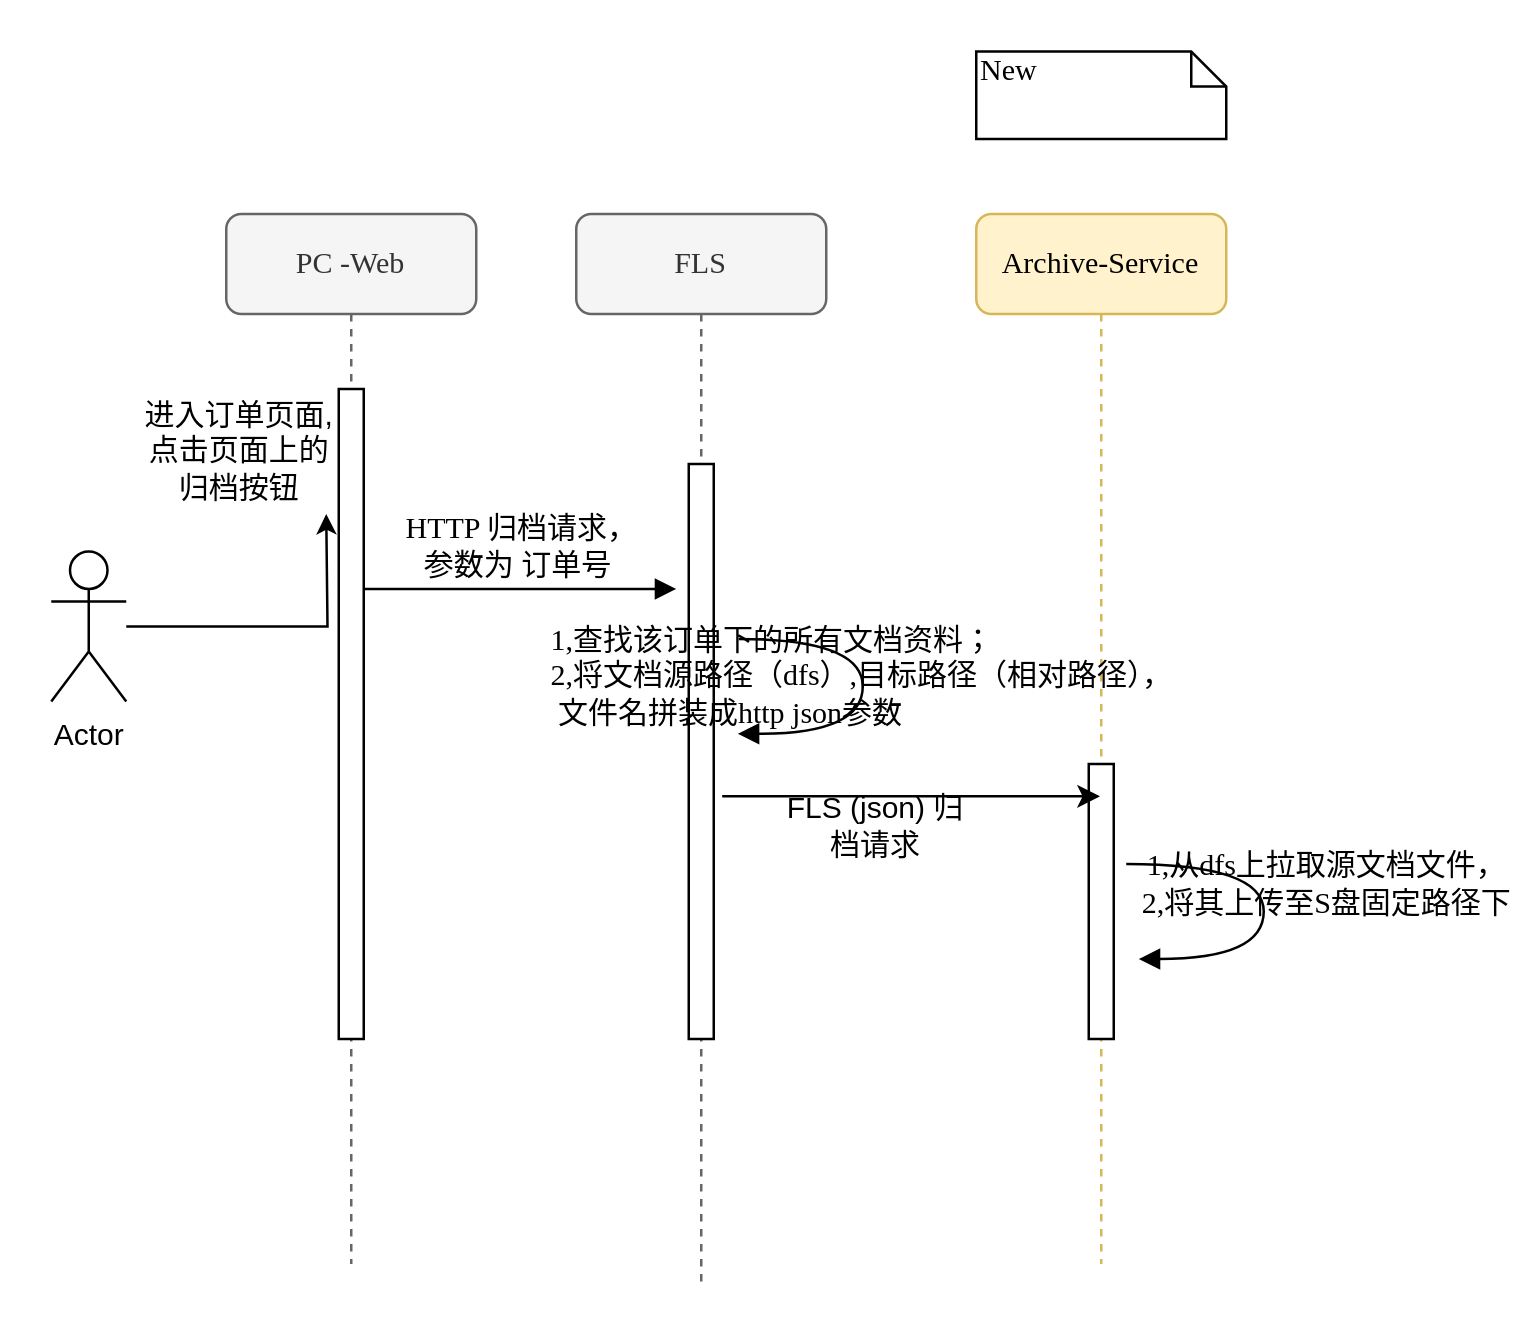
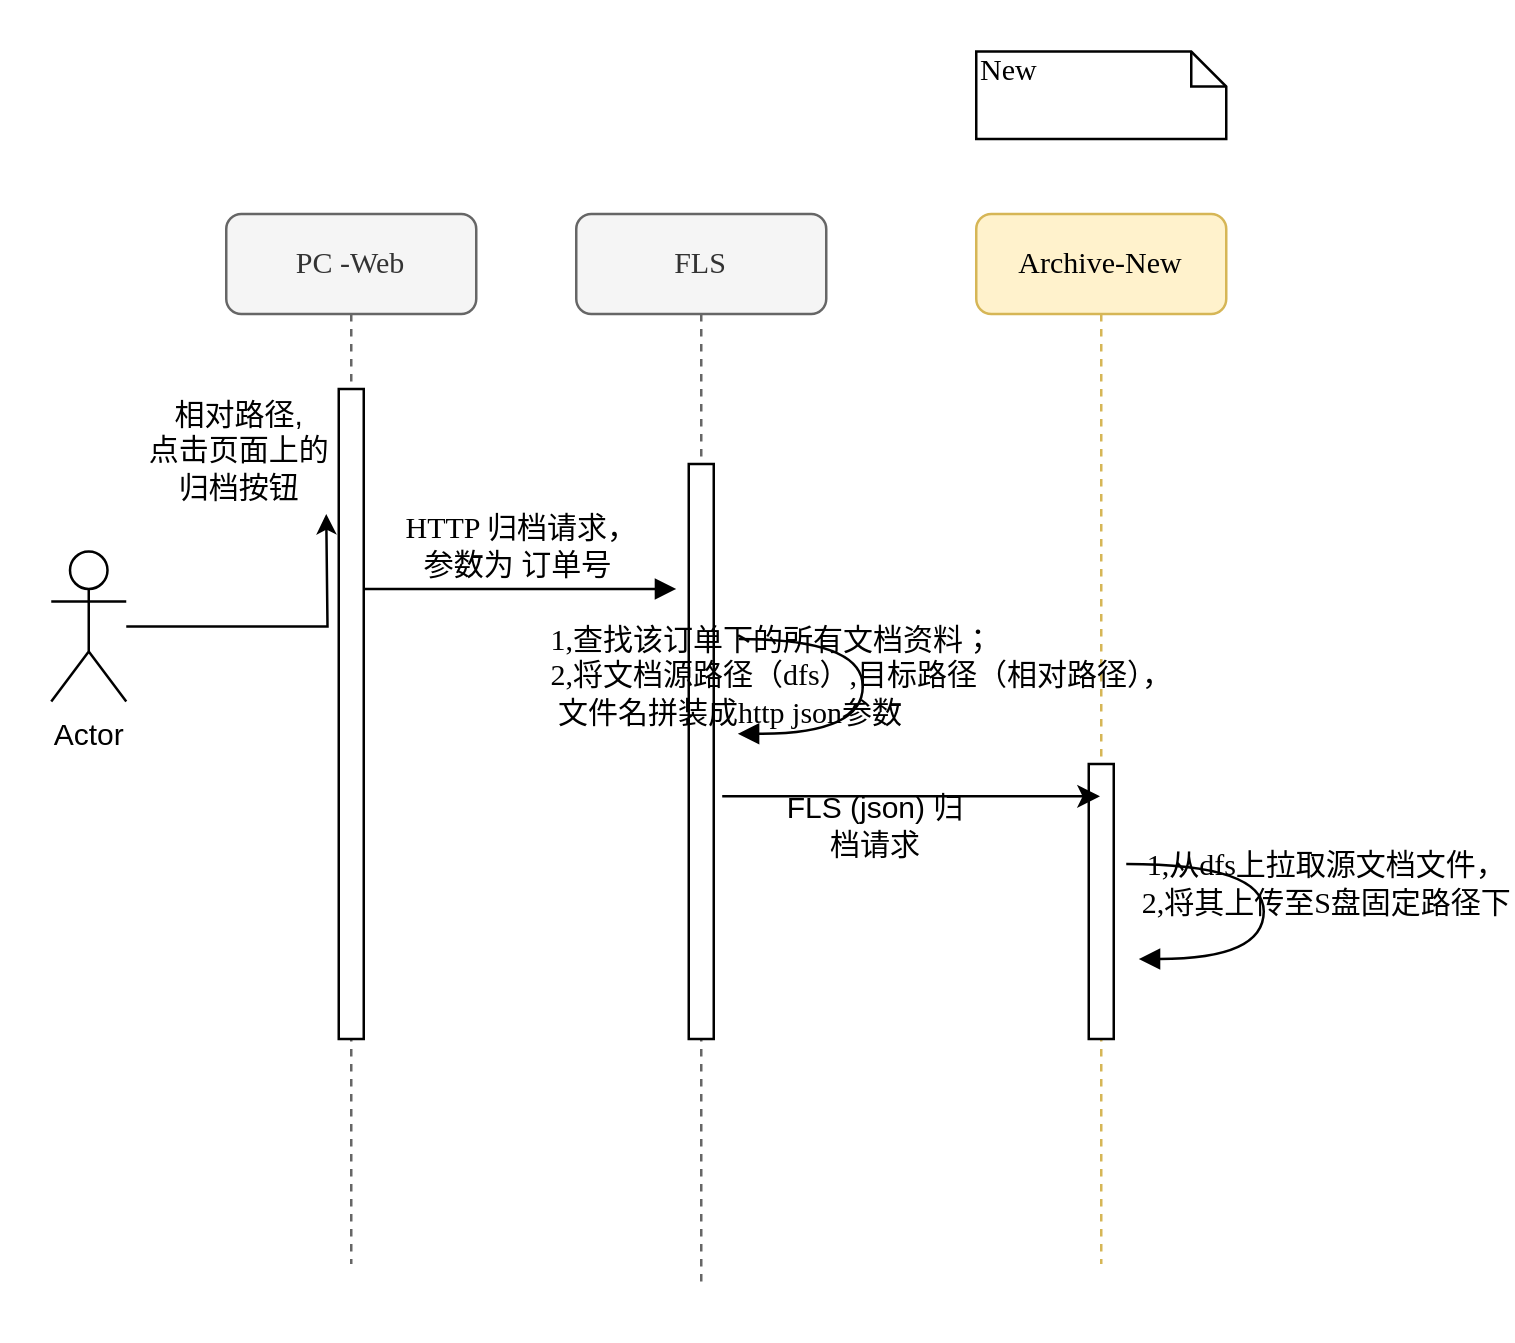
(1101, 264) -> (1101, 264)
(240, 451) -> (240, 451)
